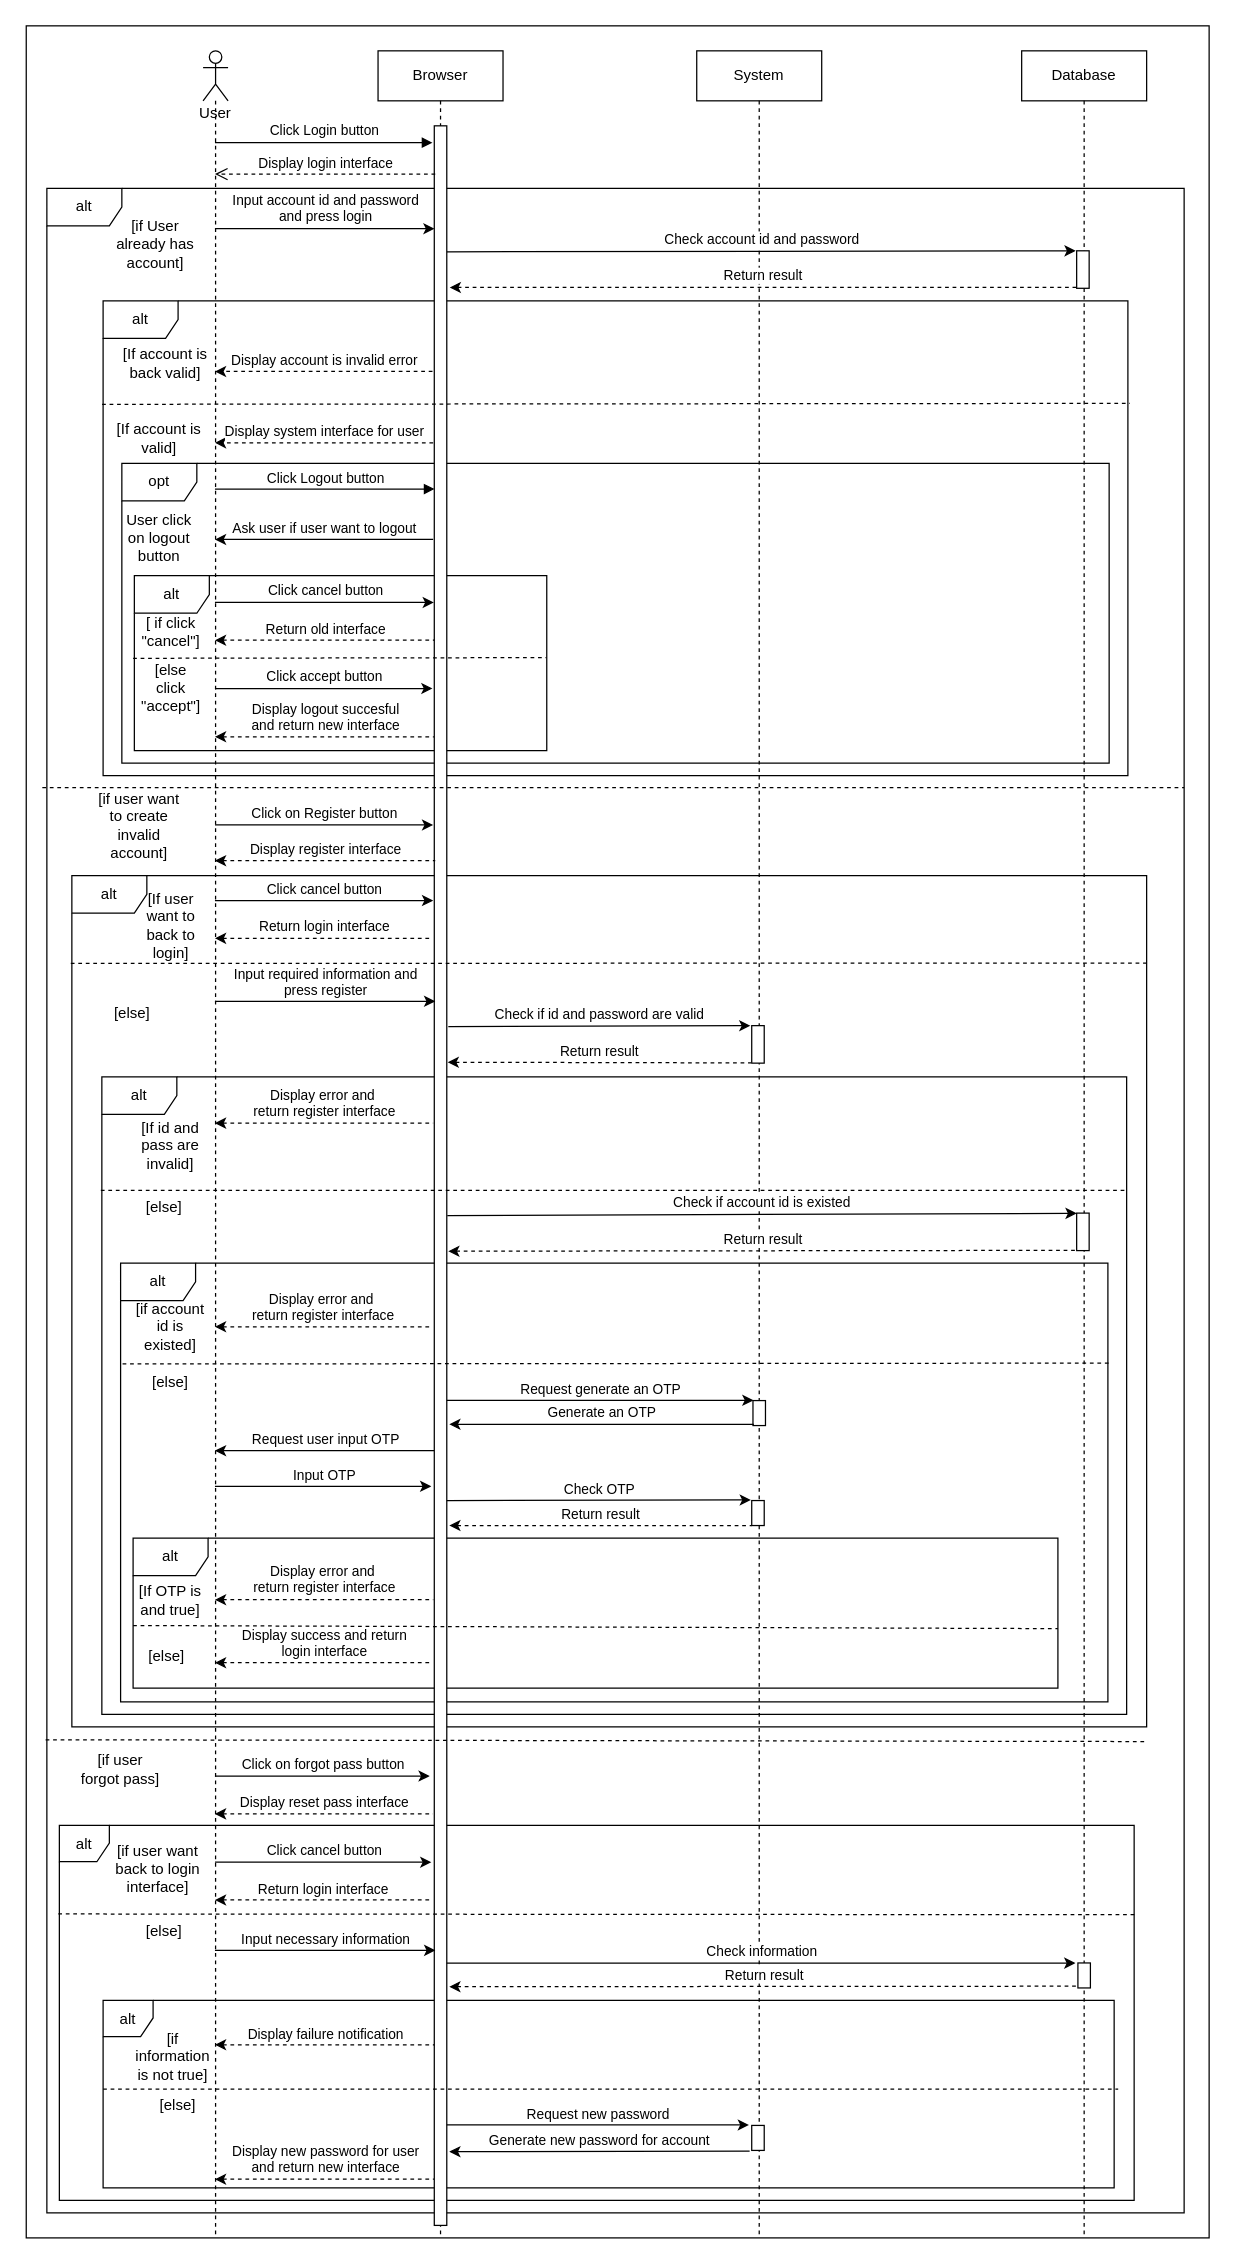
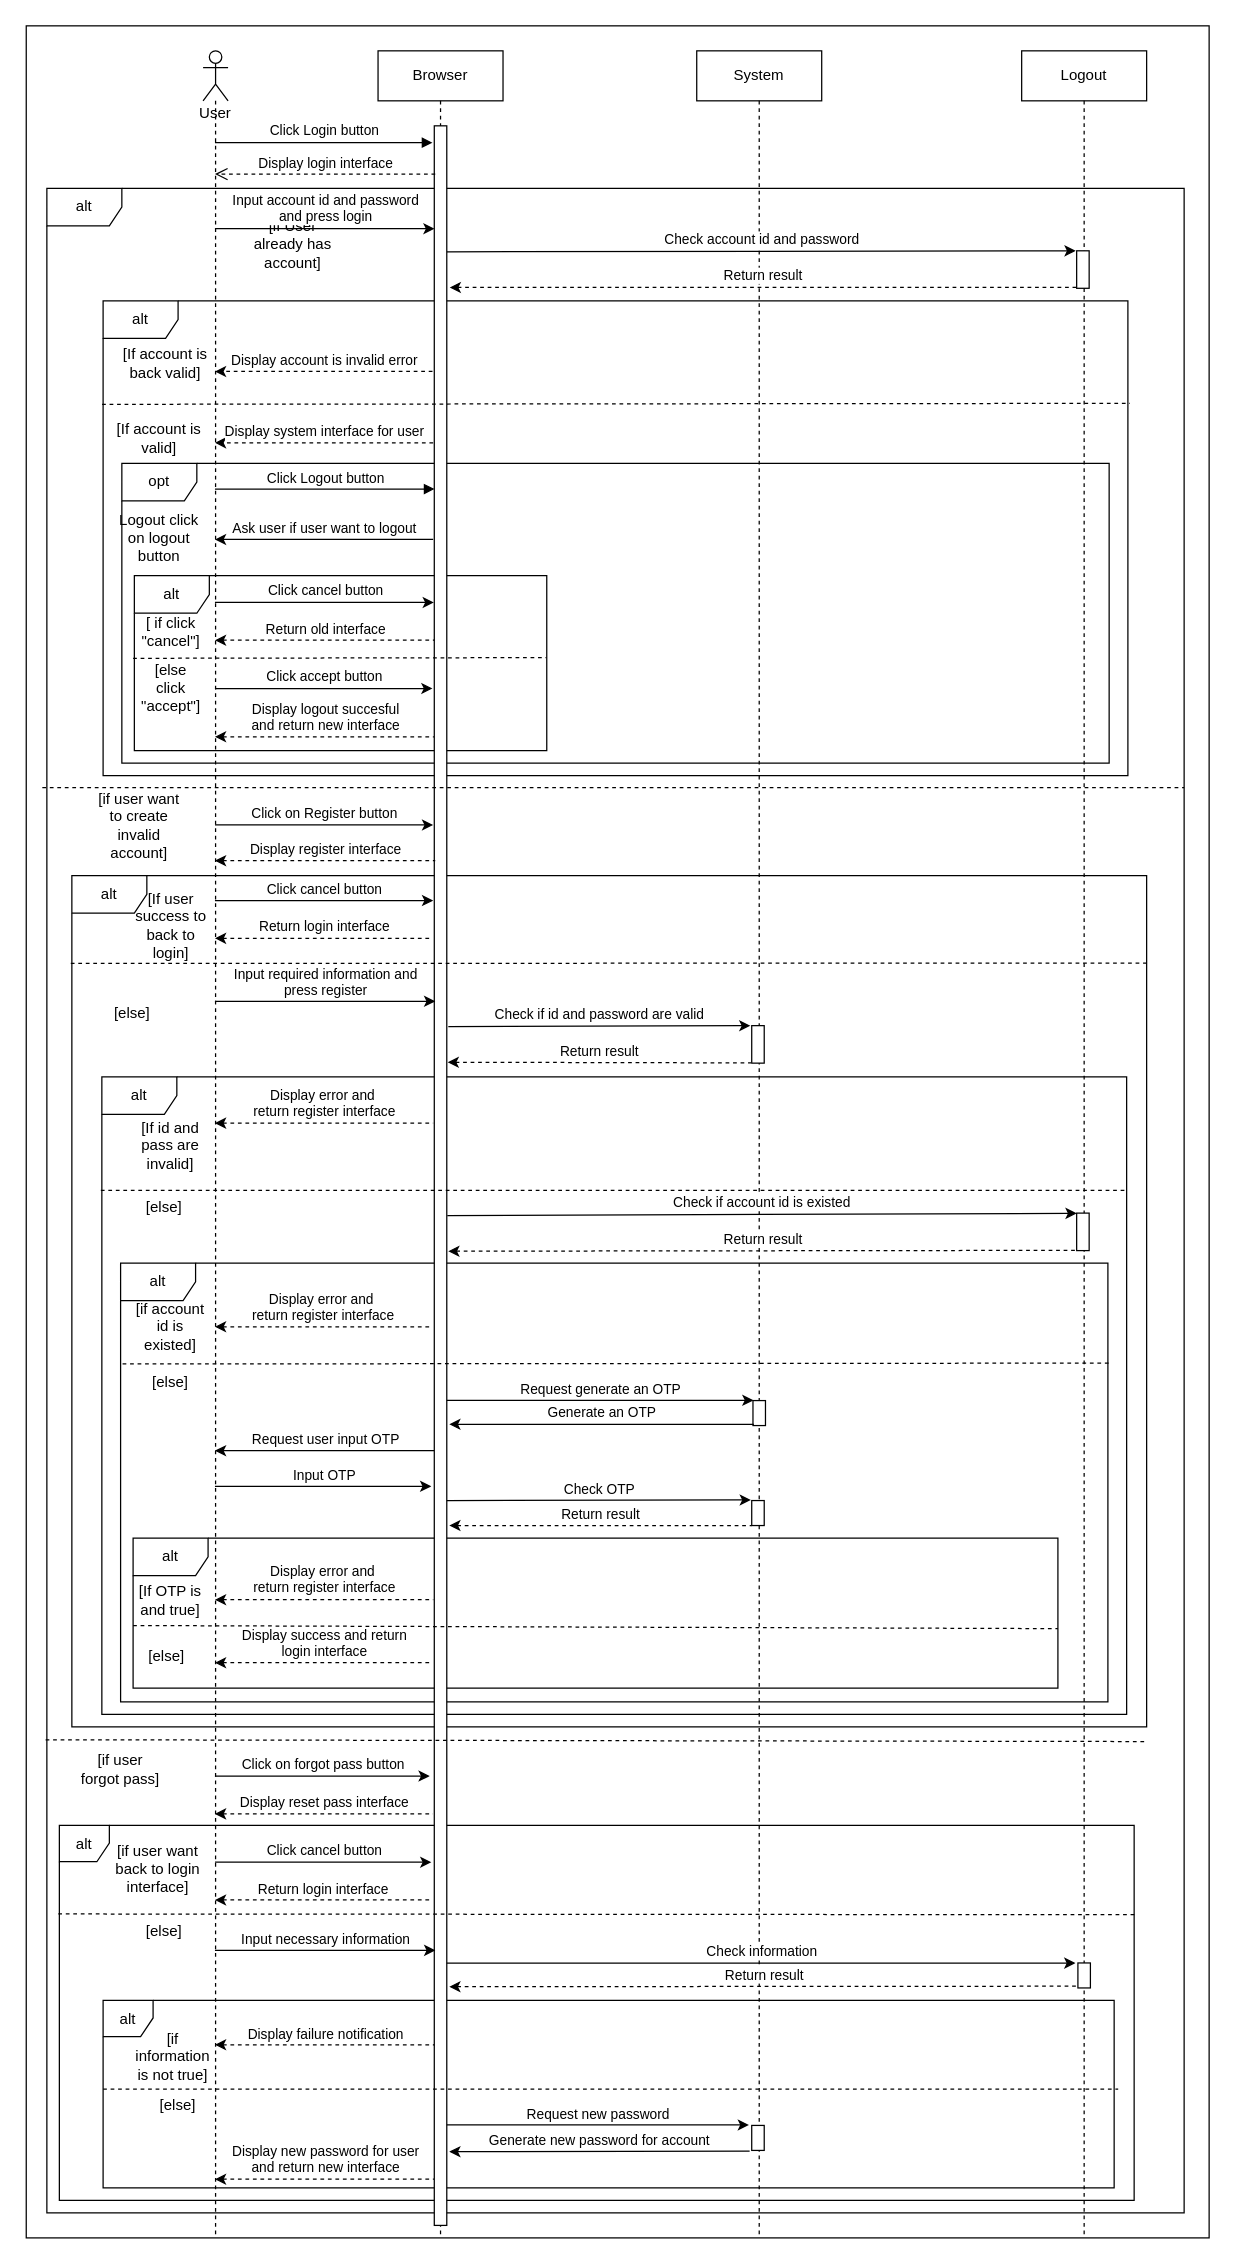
(1084, 76) -> (1084, 76)
(156, 244) -> (293, 244)
(159, 538) -> (159, 538)
(171, 926) -> (171, 926)
